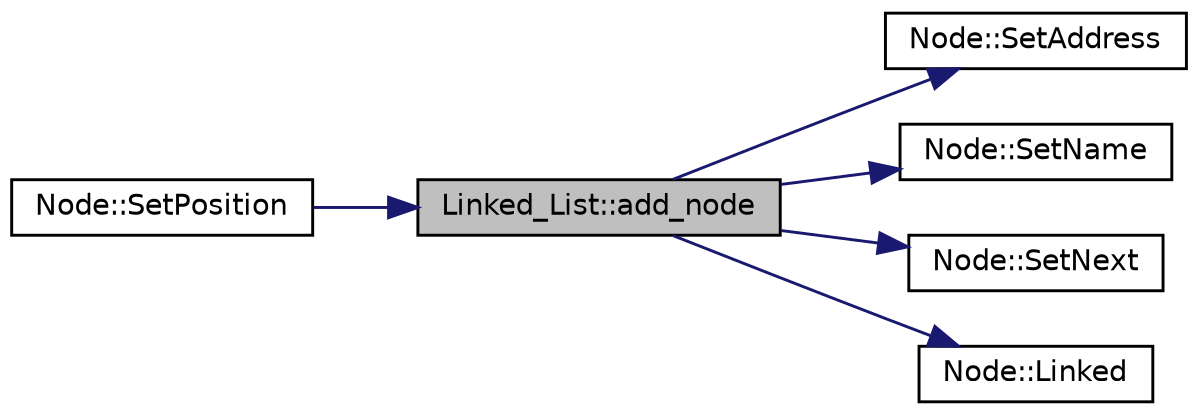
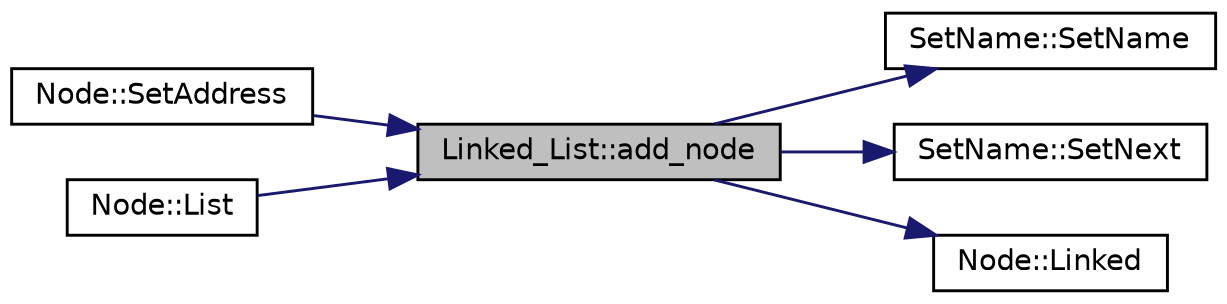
(801, 129) -> (351, 120)
(1036, 152) -> (1051, 41)
(162, 207) -> (162, 207)
(1036, 263) -> (1051, 152)
